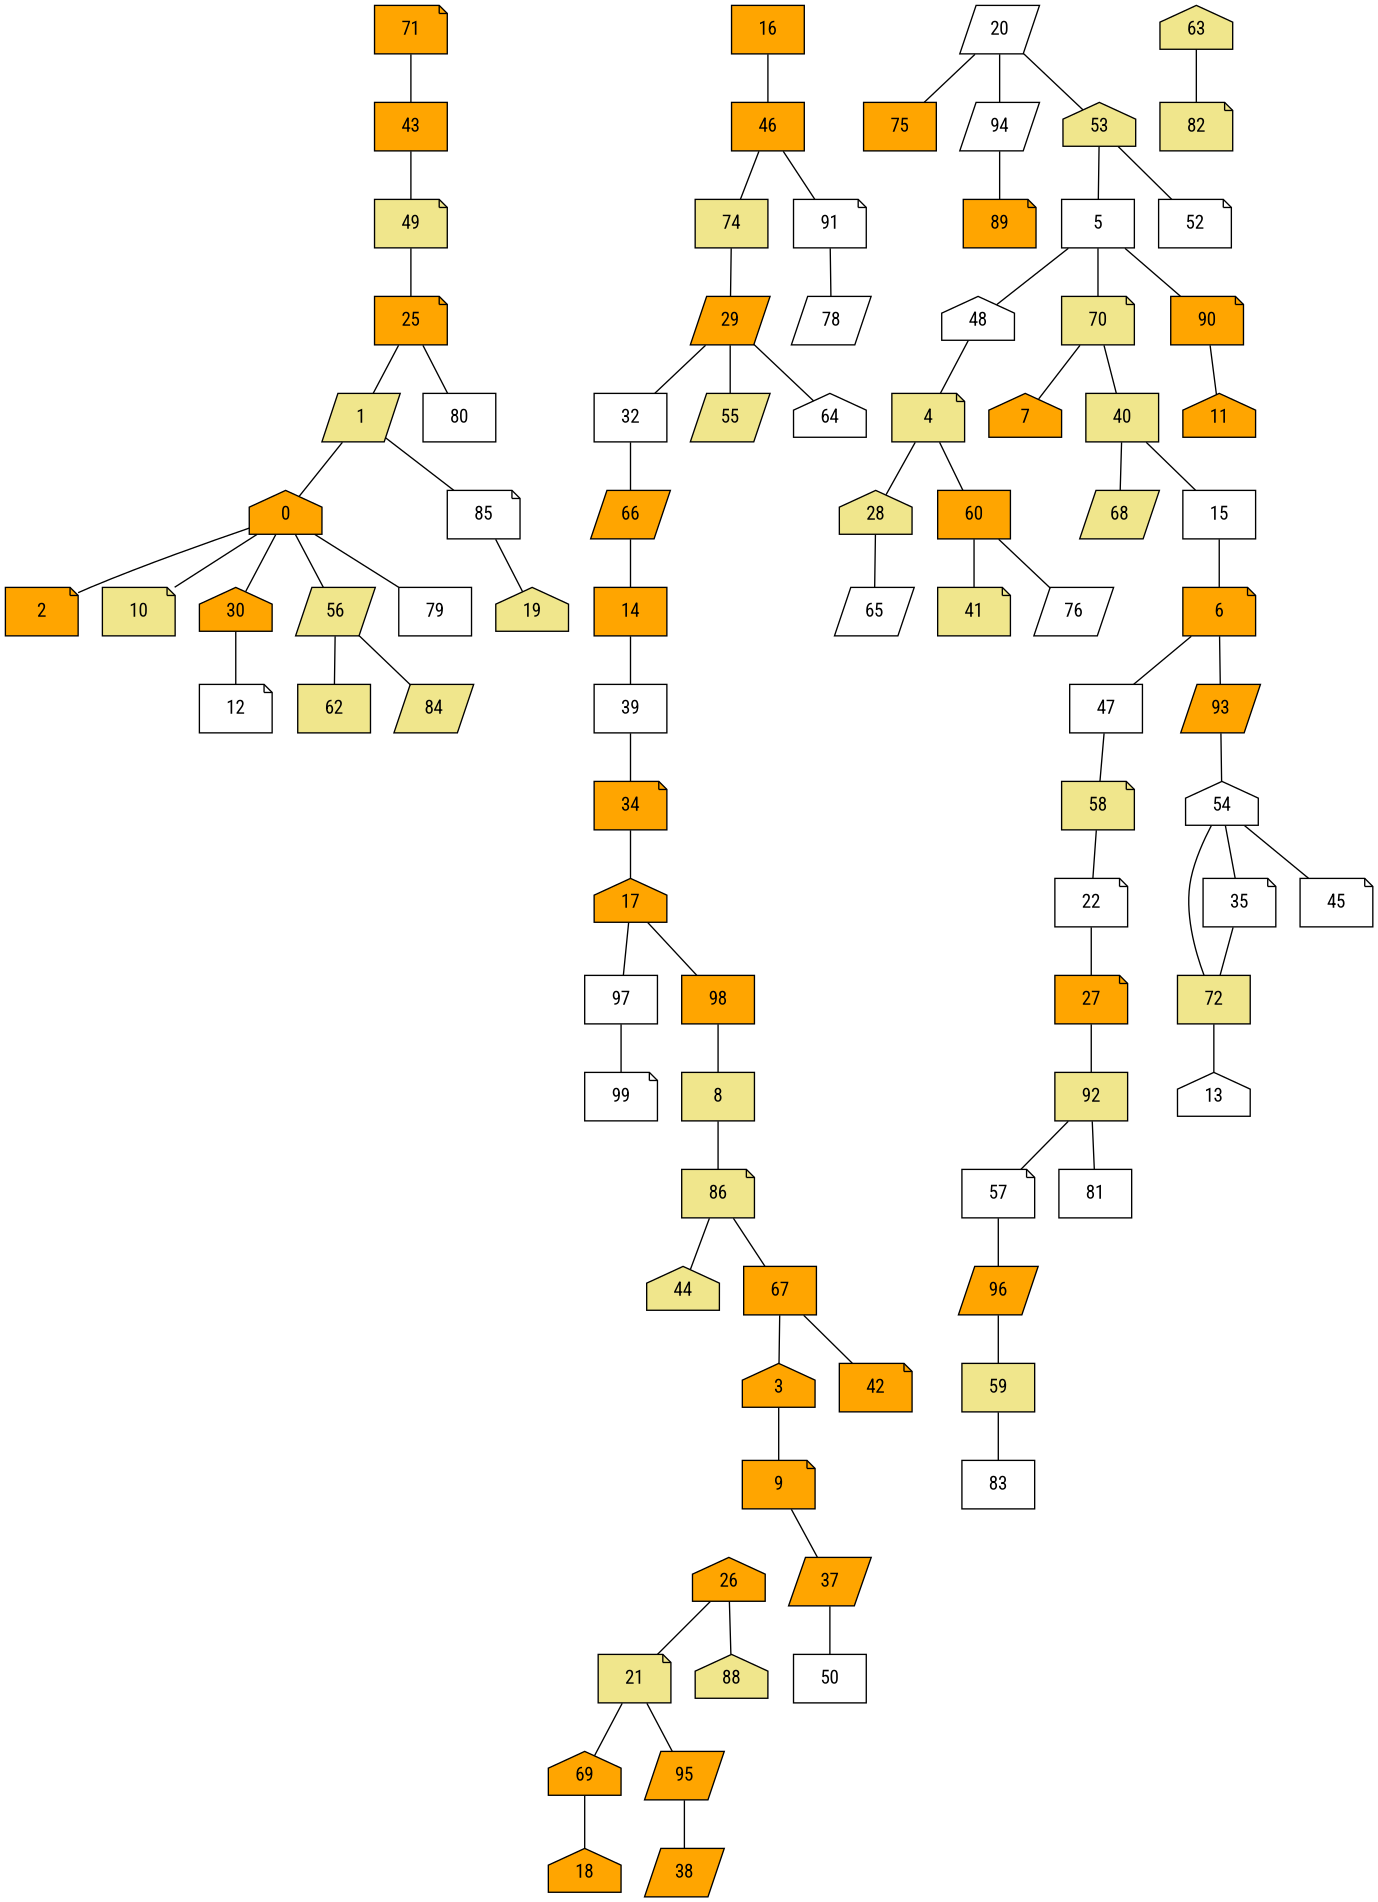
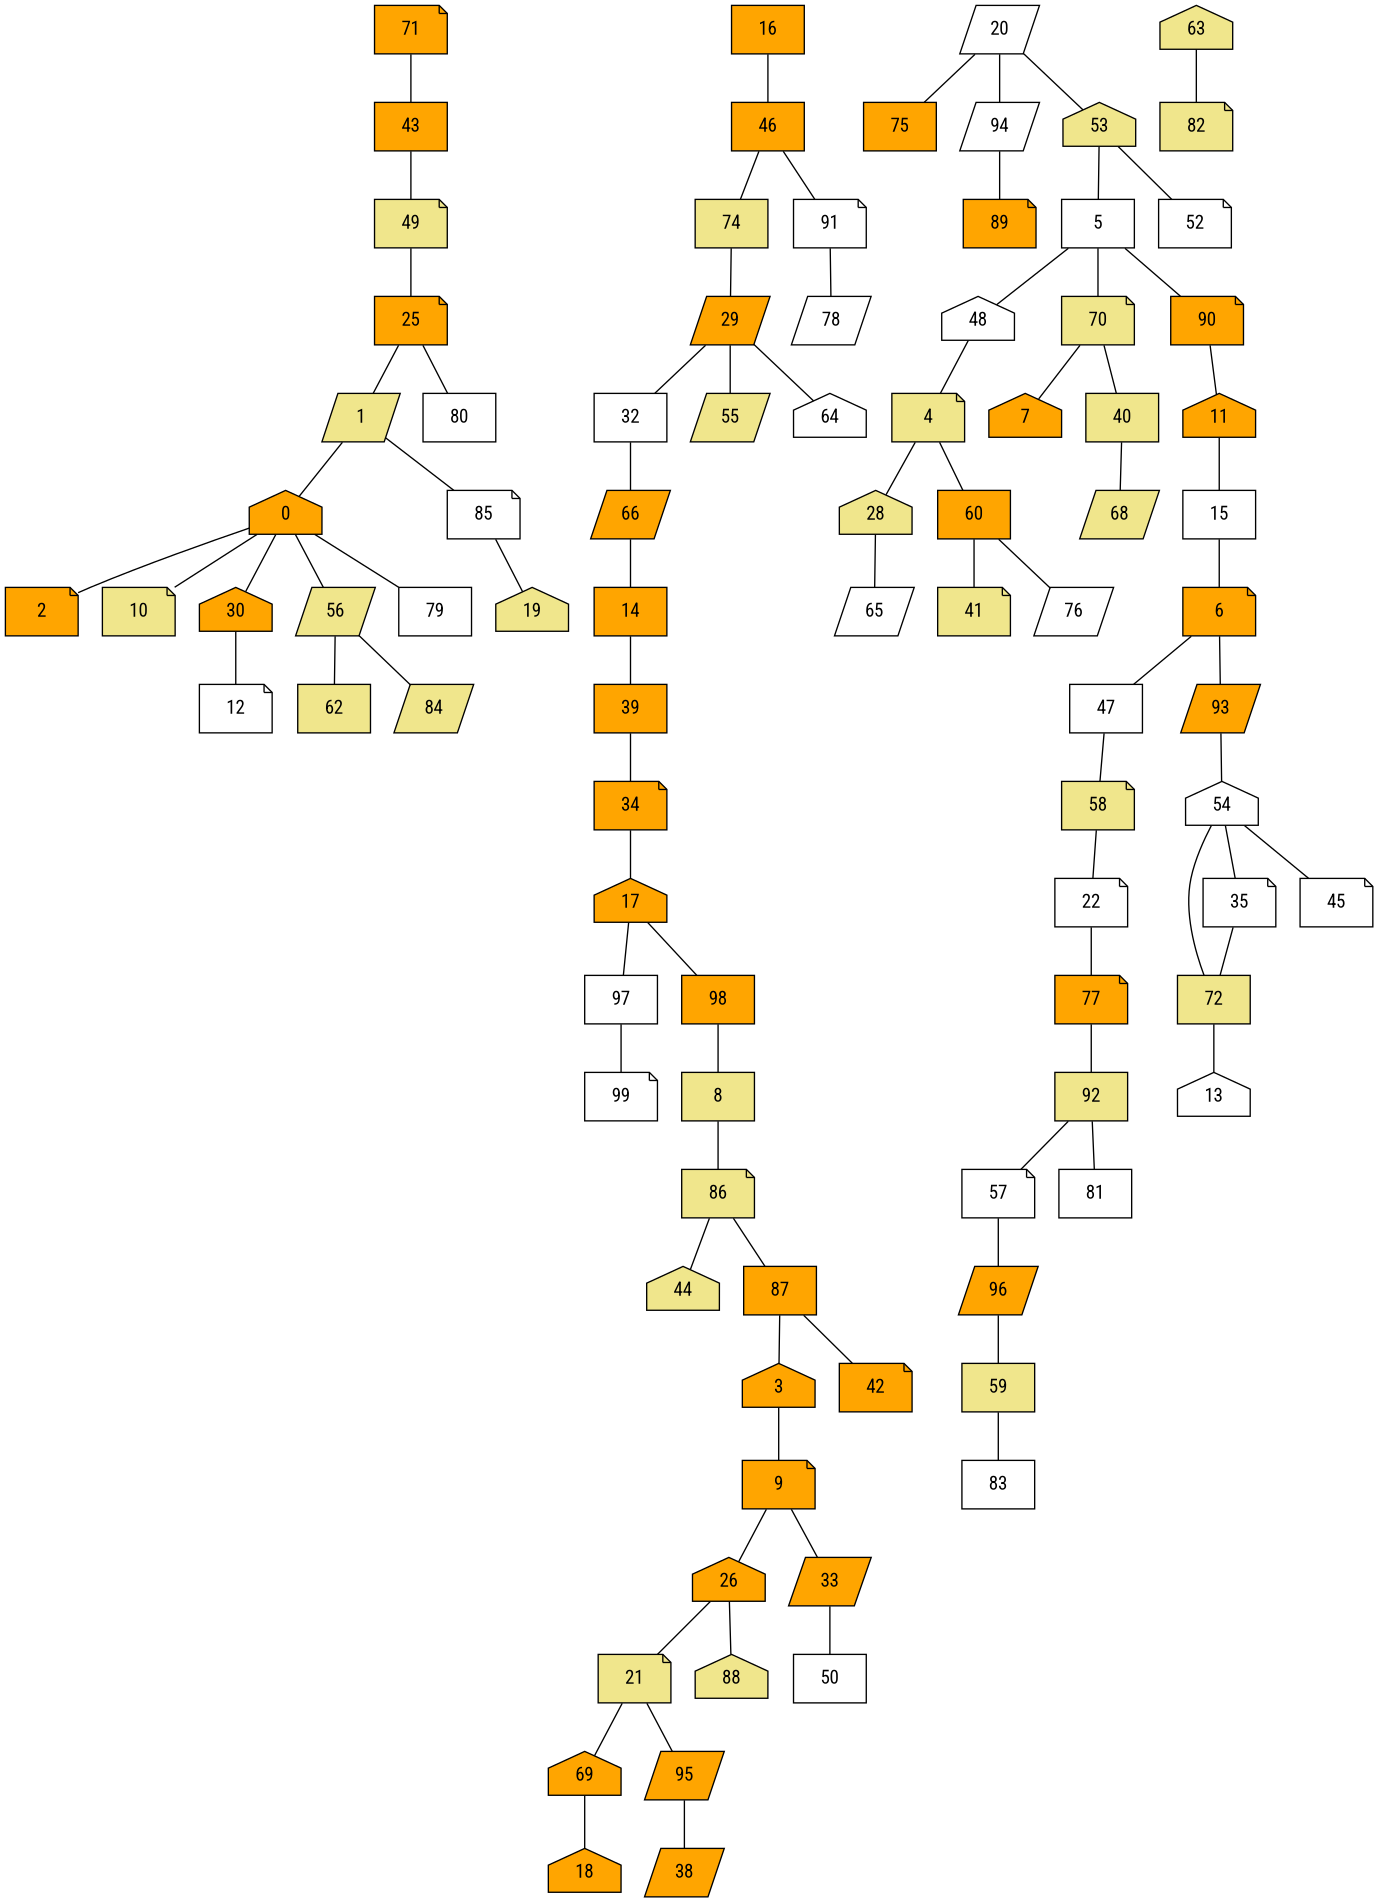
(1171, 466) -> (1219, 464)
(630, 709) -> (630, 709)
(1091, 1000) -> (1091, 1000)
(780, 1291) -> (780, 1291)
none -> (753, 1535)
(830, 1582) -> (830, 1582)
